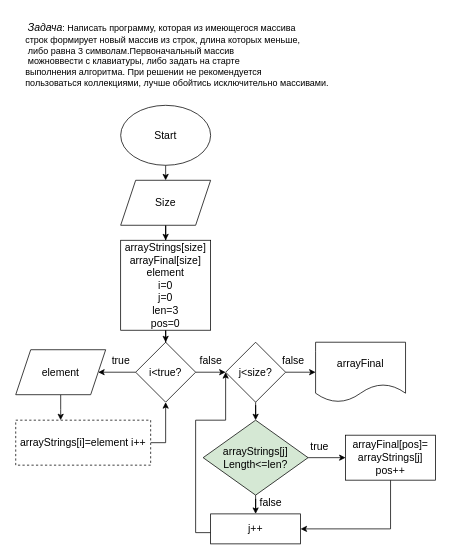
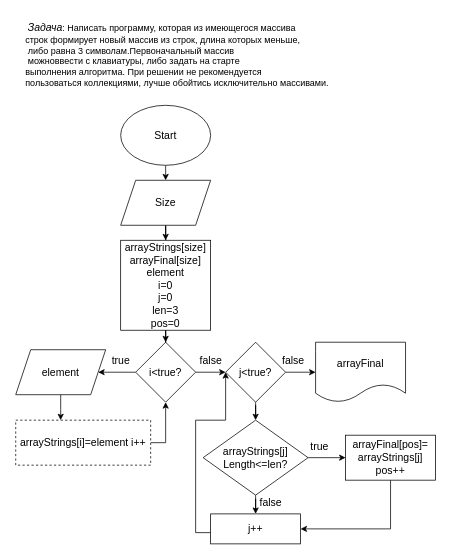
(255, 372) -> (255, 372)
(255, 458) -> (255, 458)
